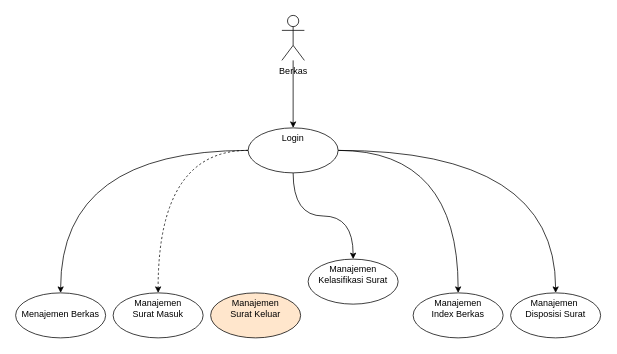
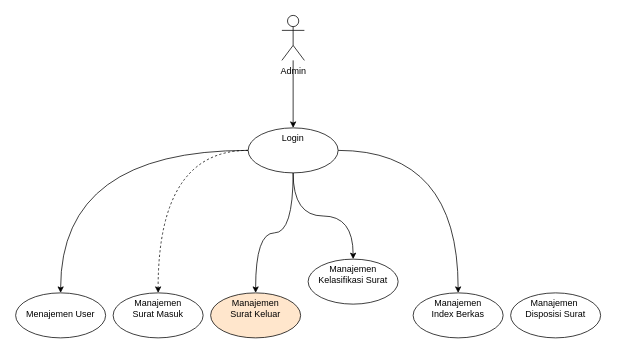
(293, 71) -> (293, 71)
(493, 181) -> none
none -> (268, 235)
(60, 304) -> (60, 304)
